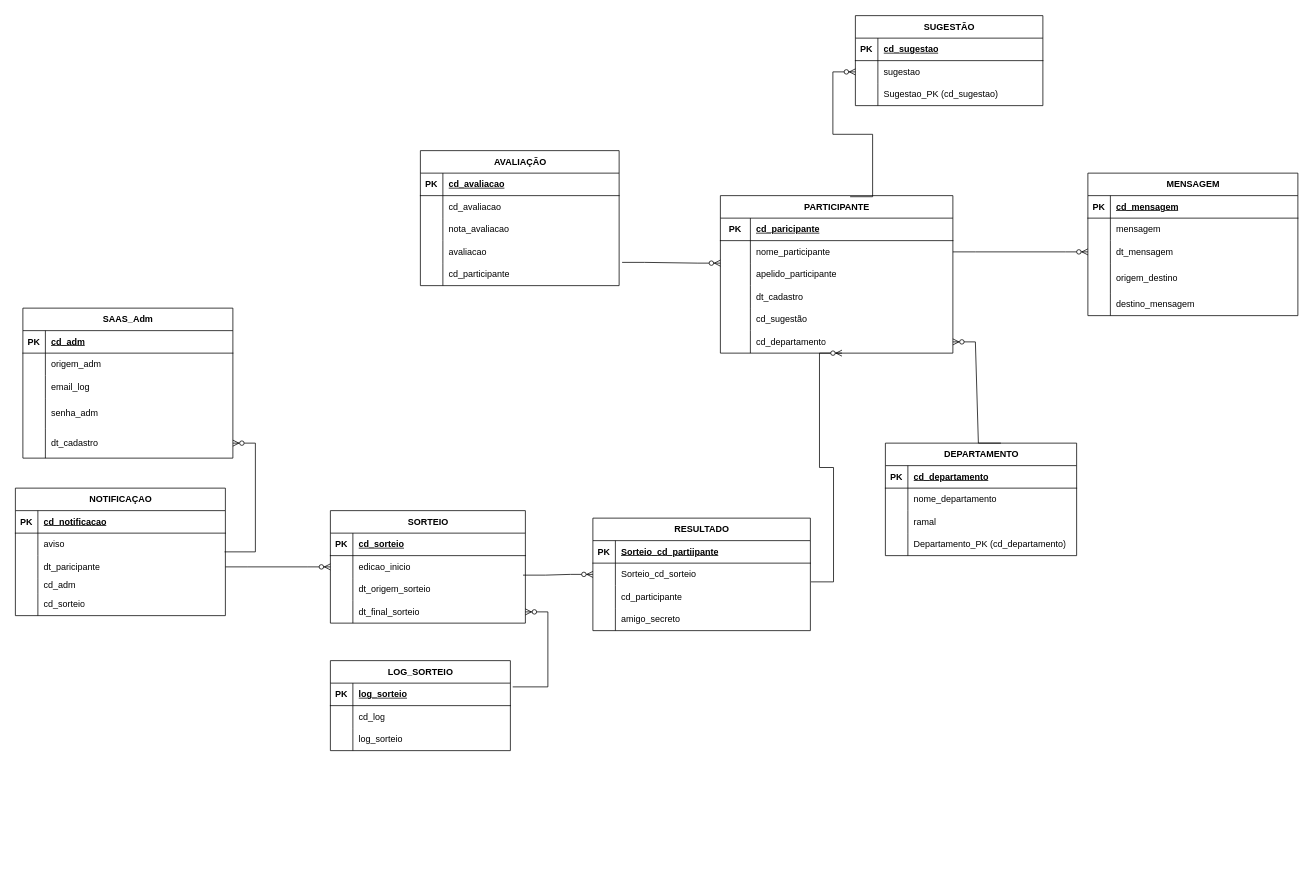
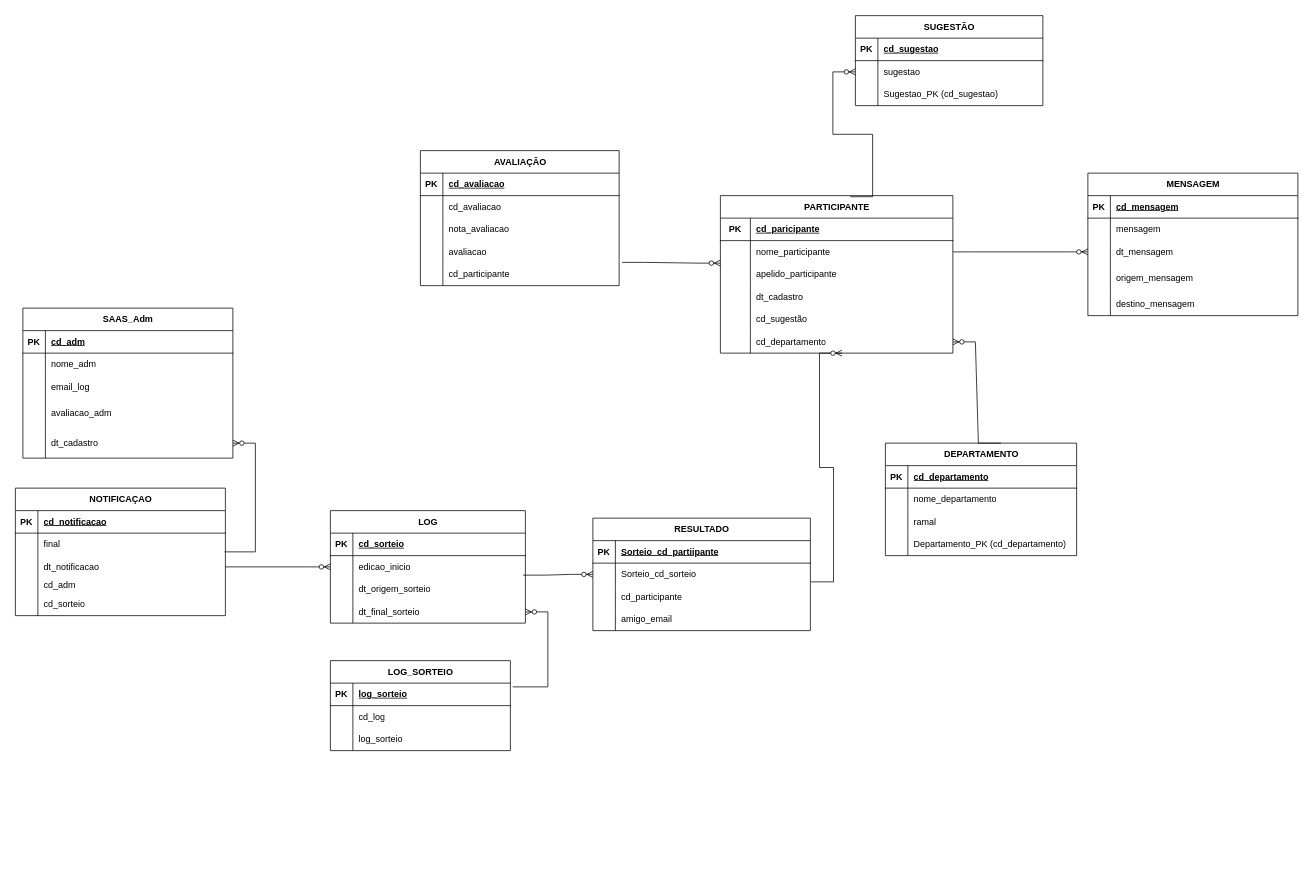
(1149, 278) -> (1153, 278)
(75, 364) -> (72, 364)
(74, 413) -> (82, 413)
(428, 522) -> (428, 522)
(55, 544) -> (54, 544)
(77, 567) -> (77, 567)
(653, 619) -> (646, 619)
